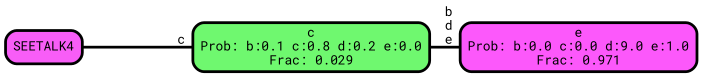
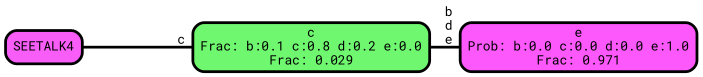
(311, 47) -> (311, 47)
(579, 47) -> (579, 47)
